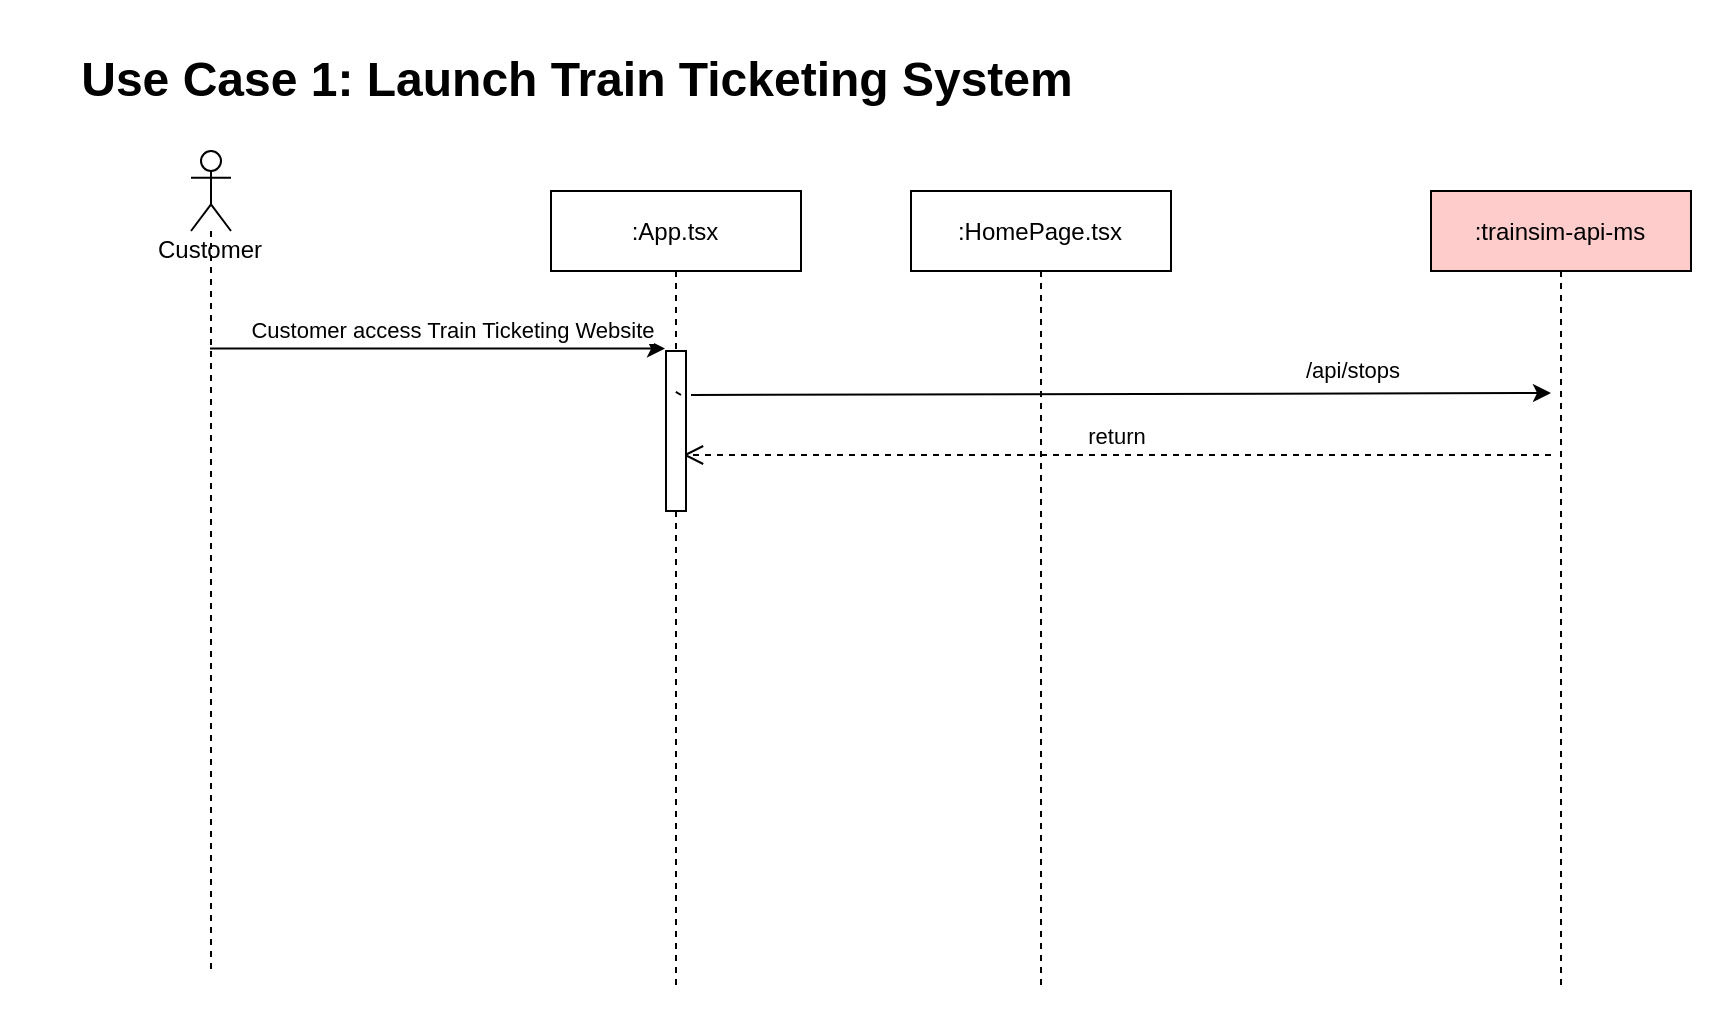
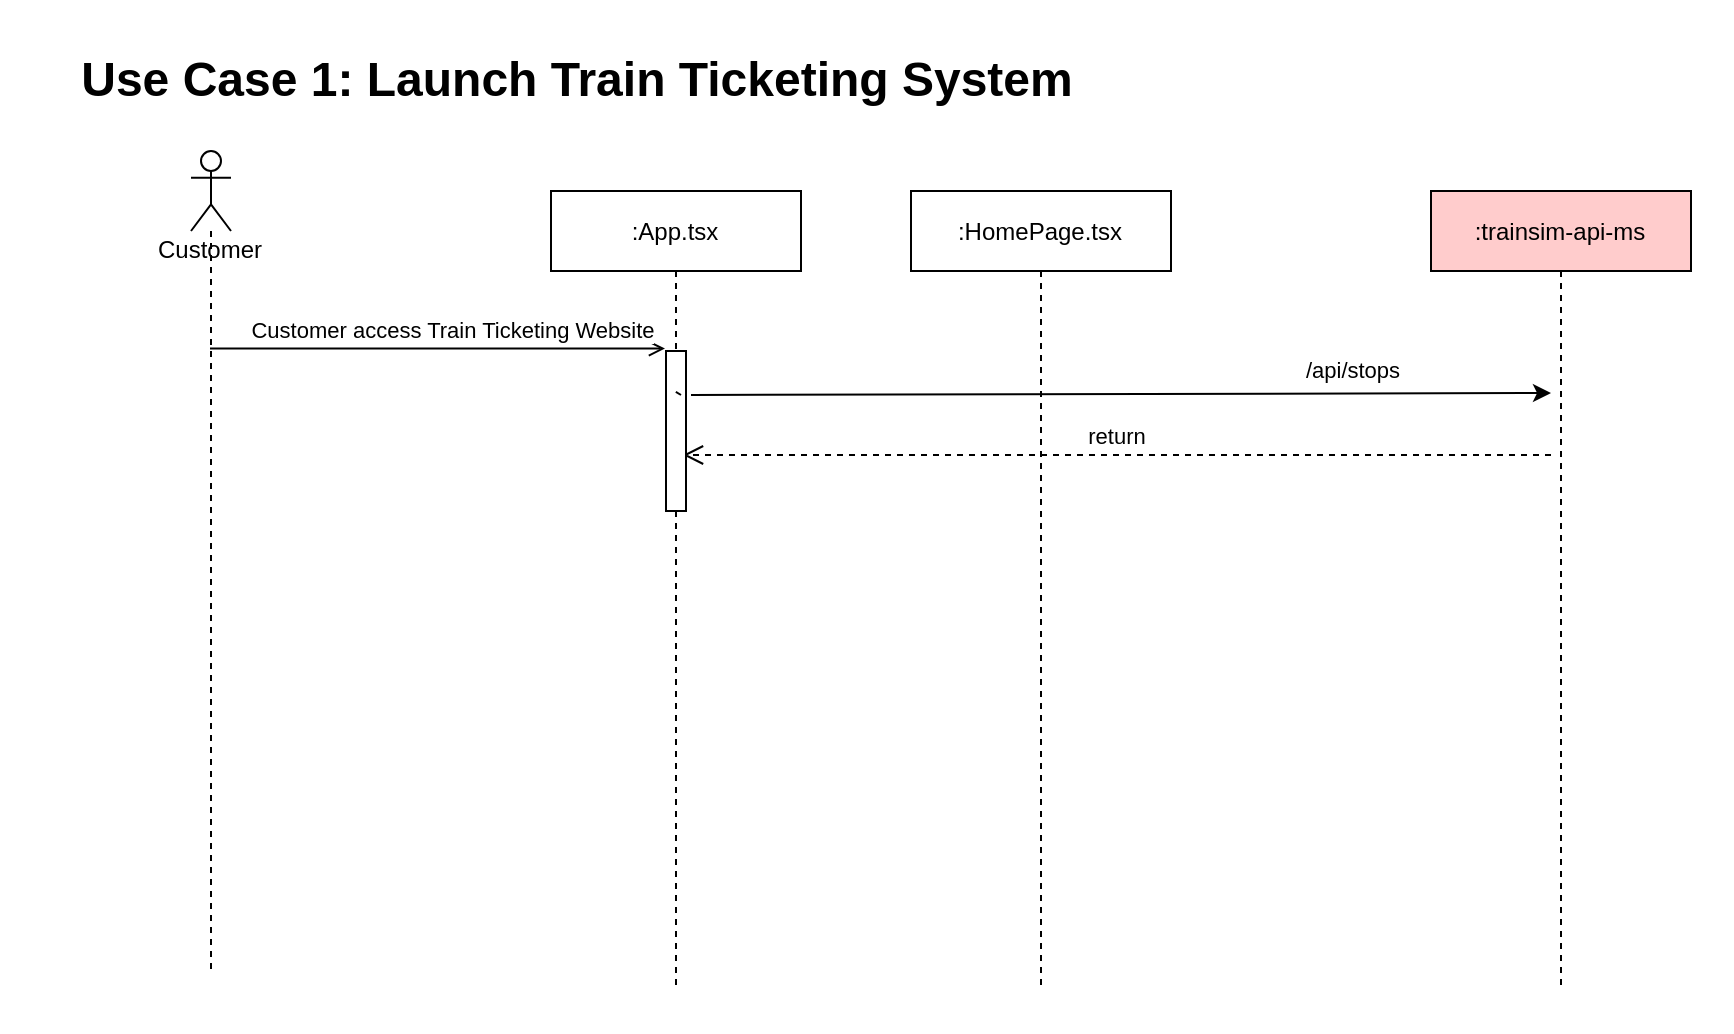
(650, 349) -> (653, 349)
